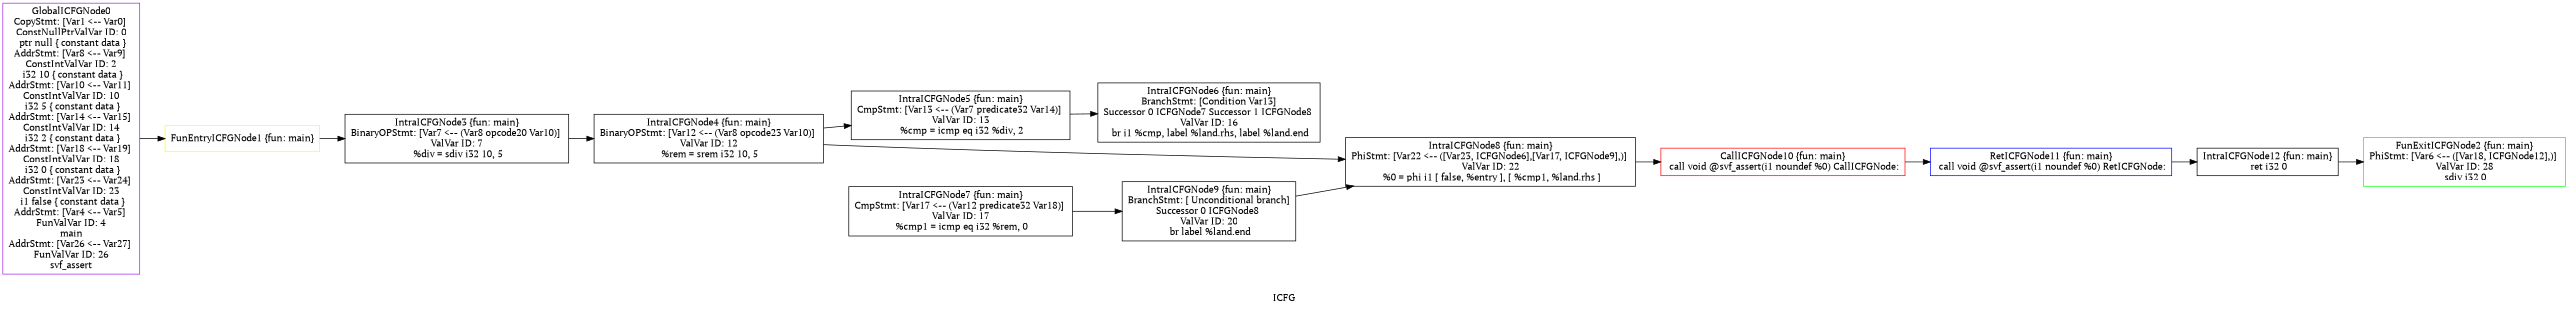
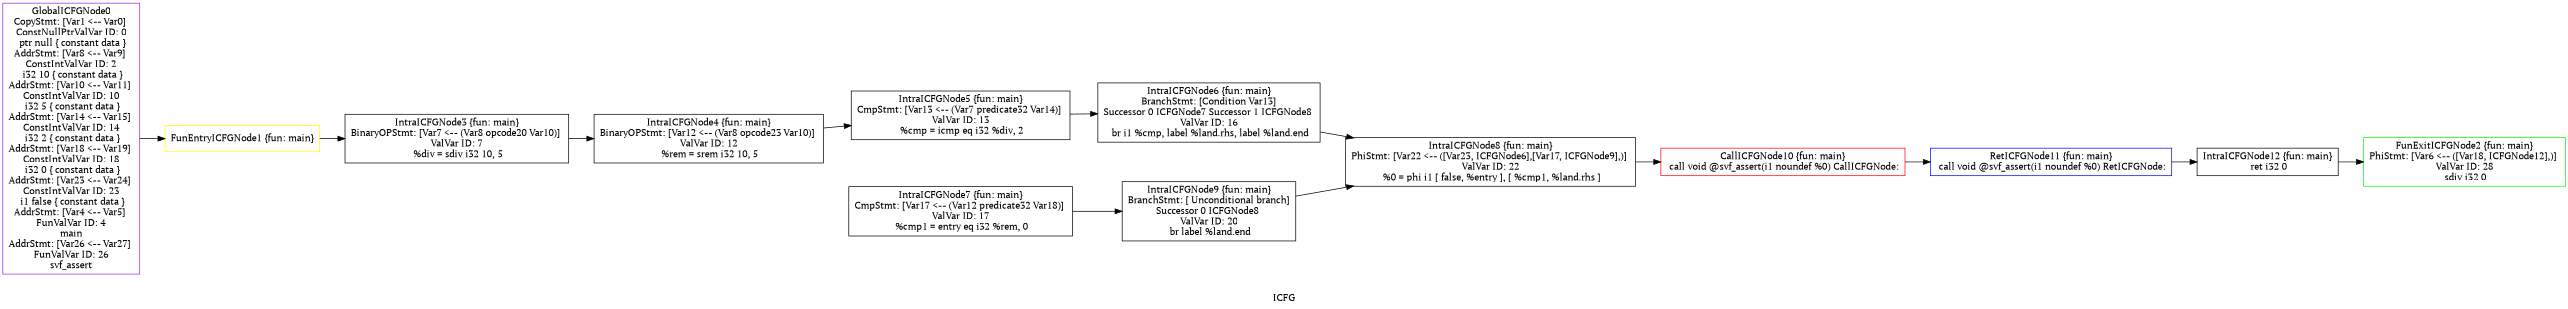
(1081, 153) -> (1333, 134)
(961, 227) -> (961, 227)
